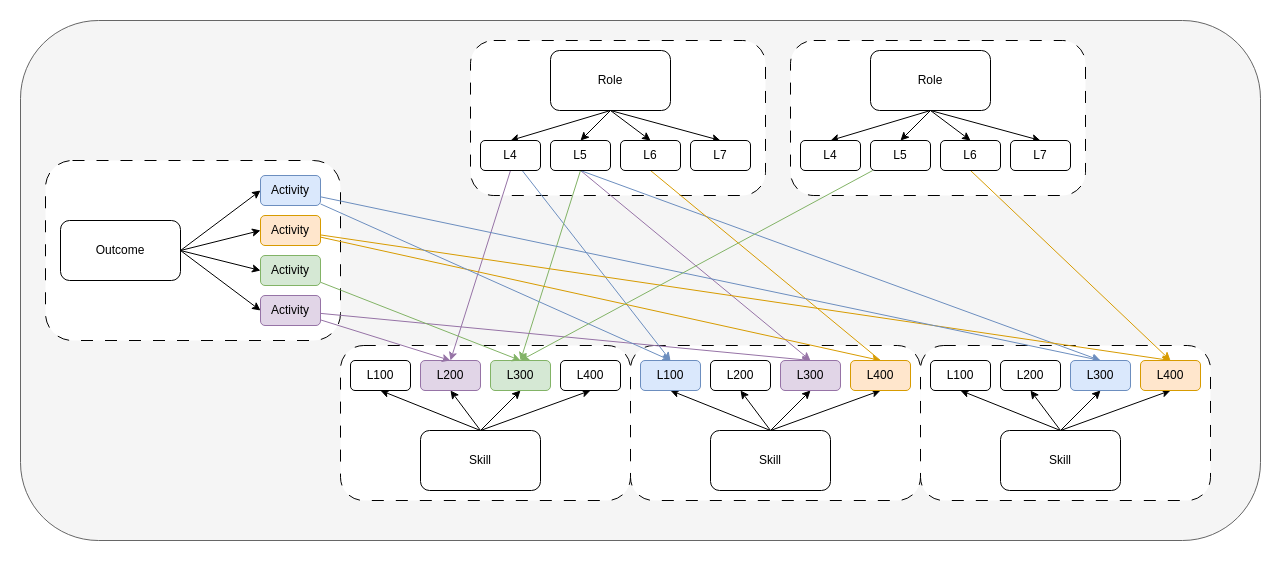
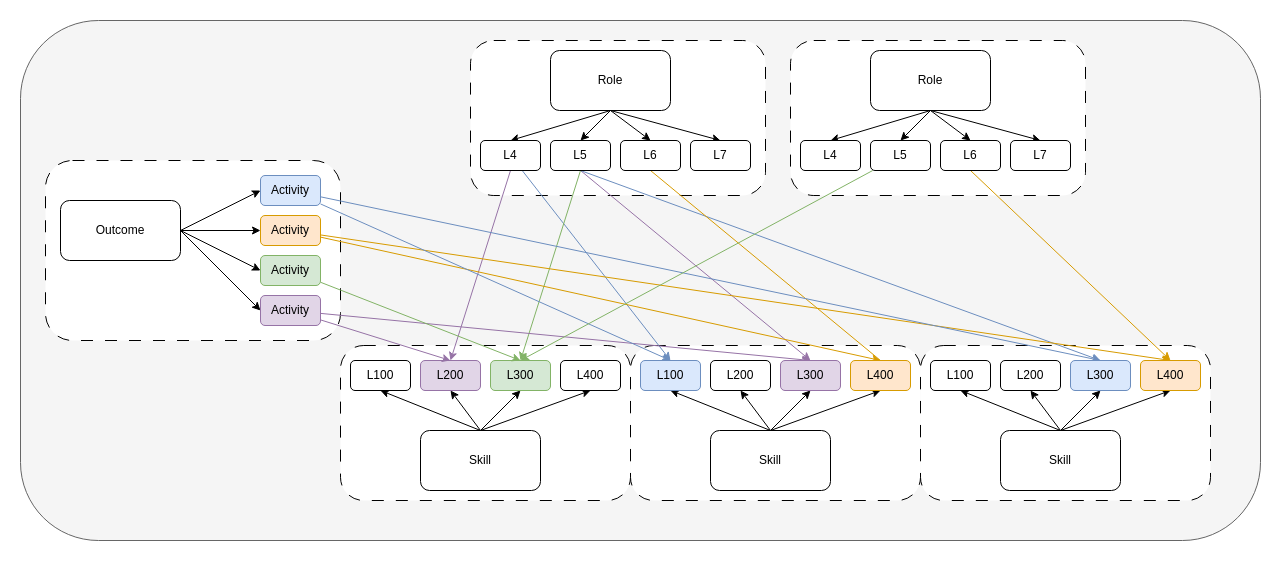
(121, 251) -> (121, 231)
